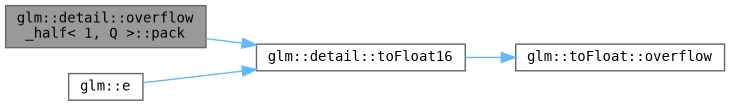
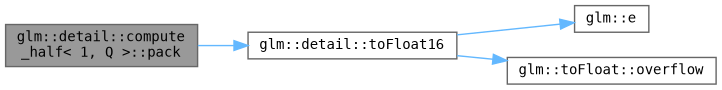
(106, 27) -> (102, 46)
(193, 77) -> (509, 29)
